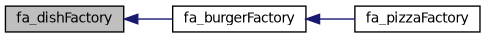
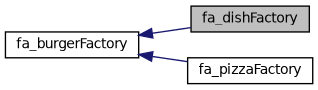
(155, 19) -> (172, 30)
